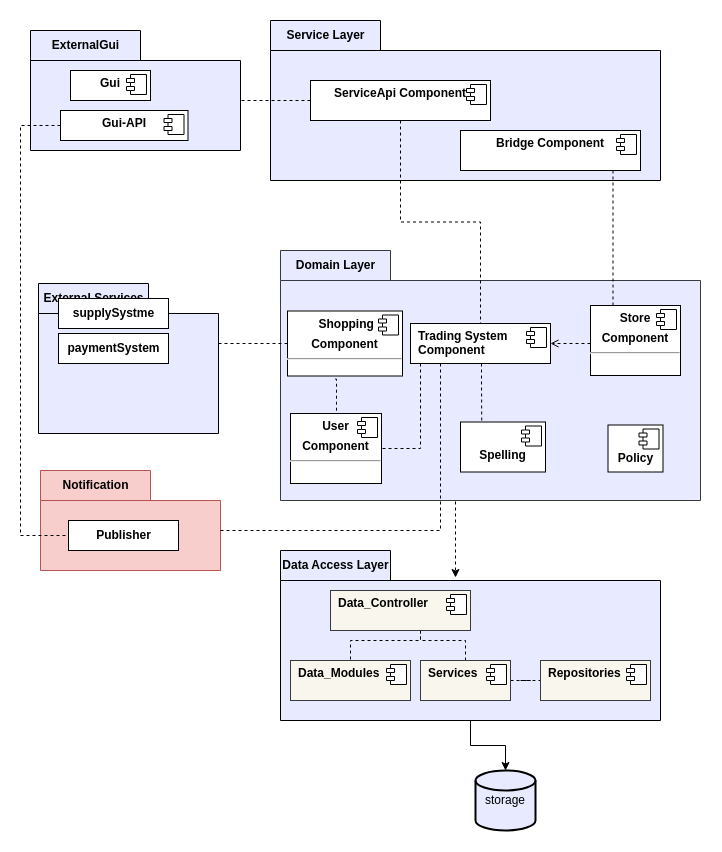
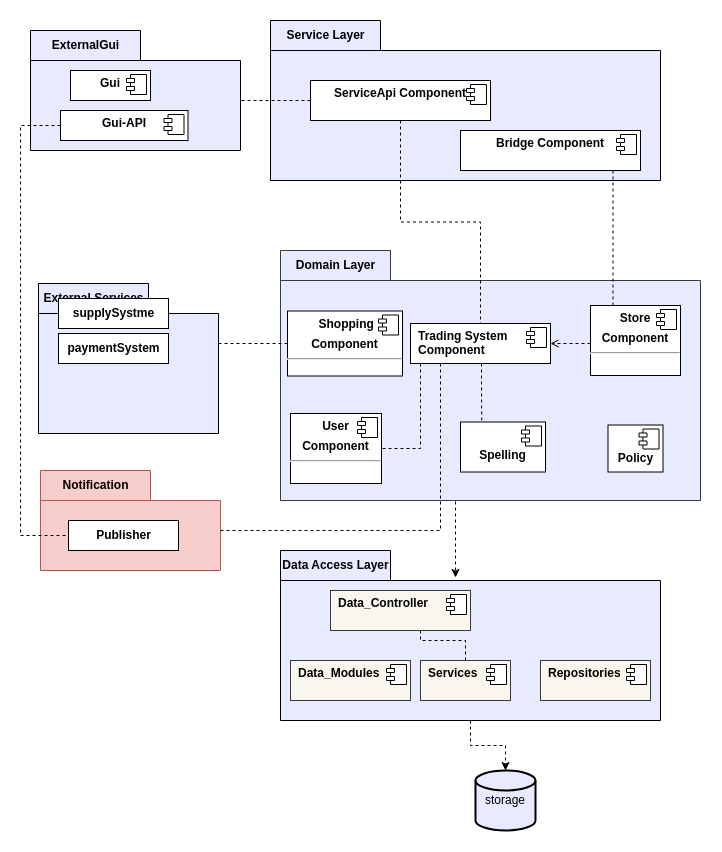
(337, 395) -> none
(375, 641) -> none
(526, 681) -> none
(485, 746) -> (485, 746)
